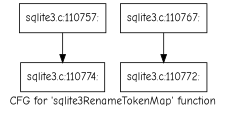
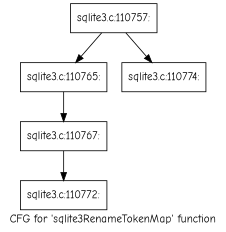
none -> (64, 77)
